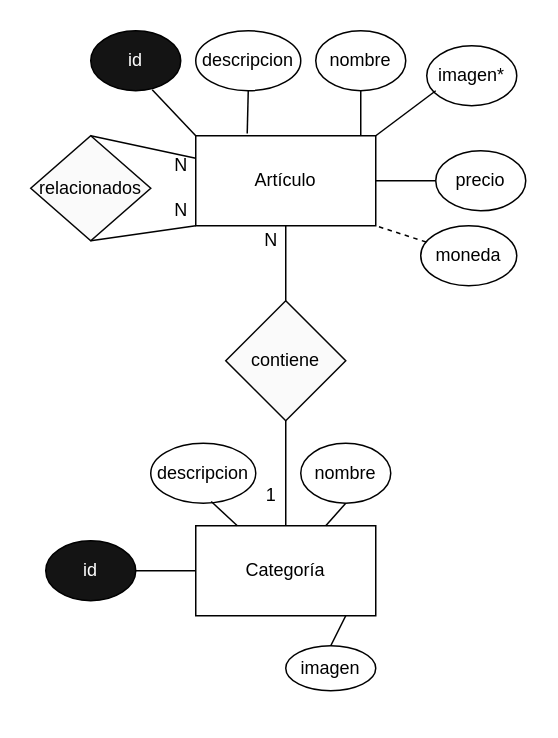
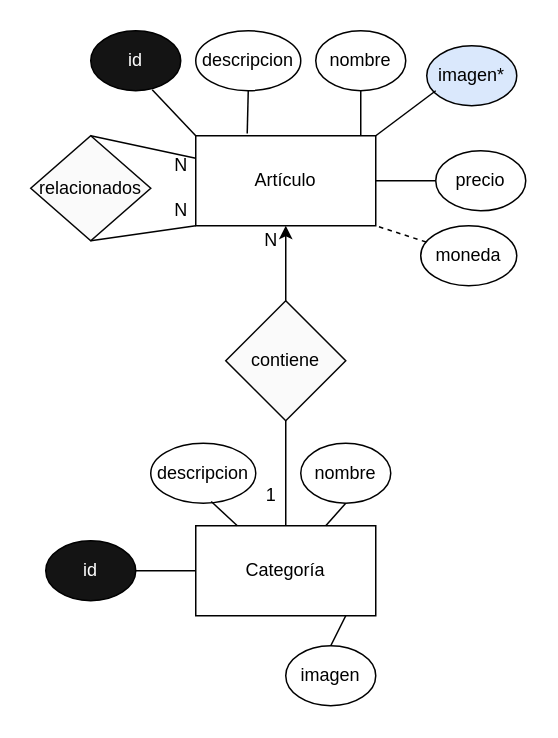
(472, 76) -> (472, 76)
(286, 232) -> (286, 237)
(331, 668) -> (331, 676)
